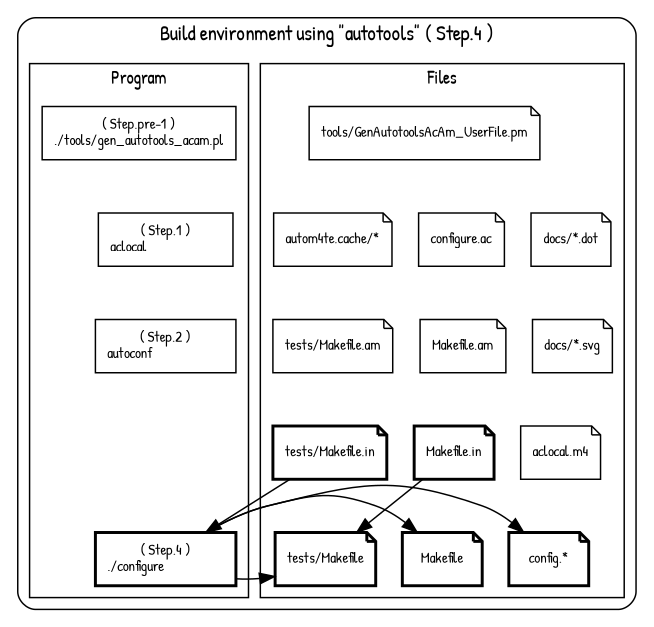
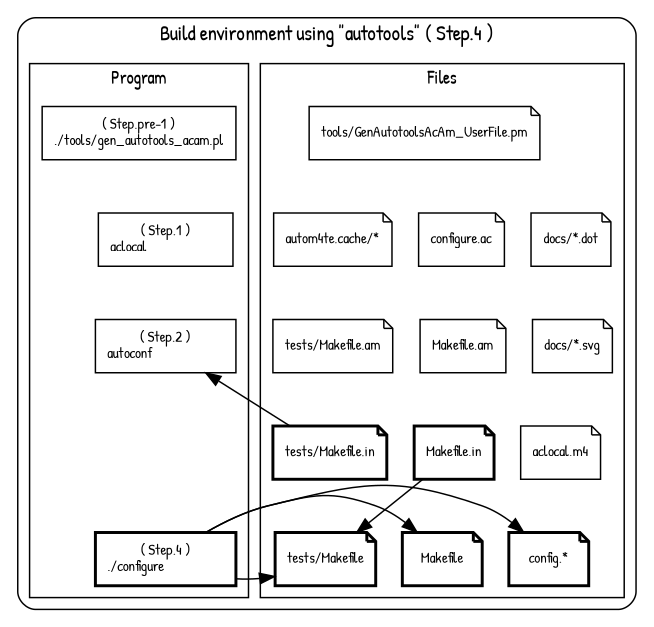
(270, 492) -> (270, 413)
